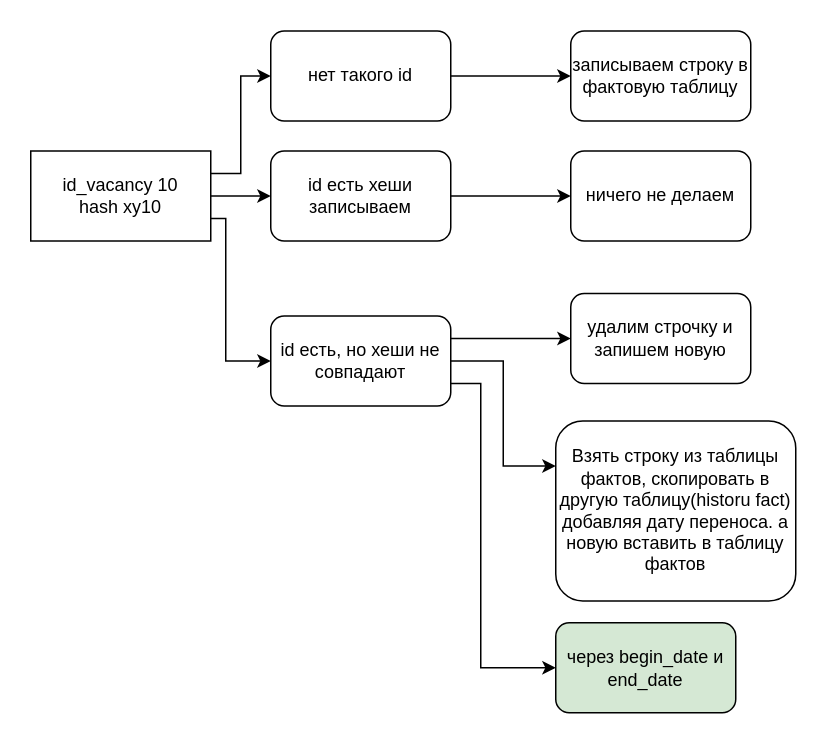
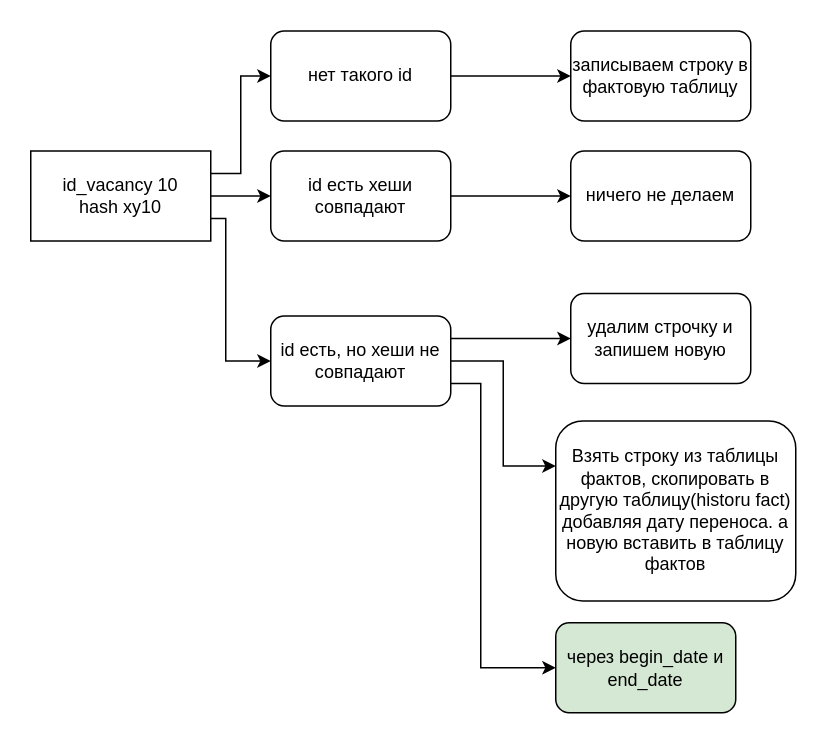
(361, 196) -> (361, 196)
